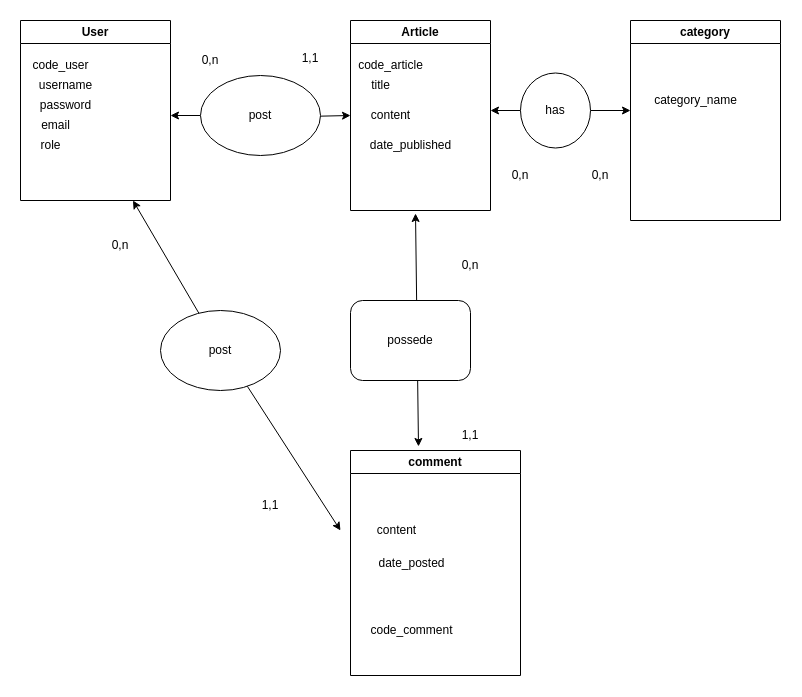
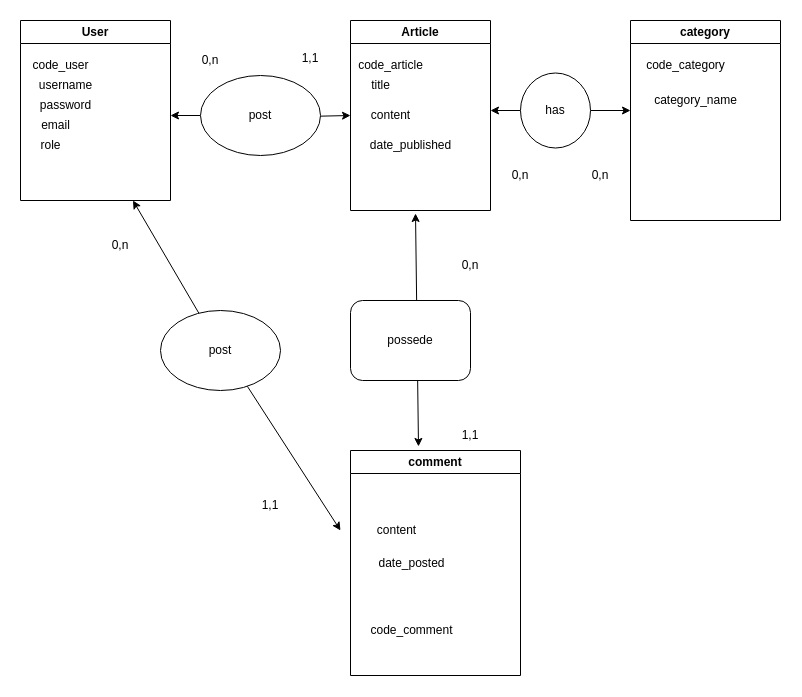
none -> (686, 66)
